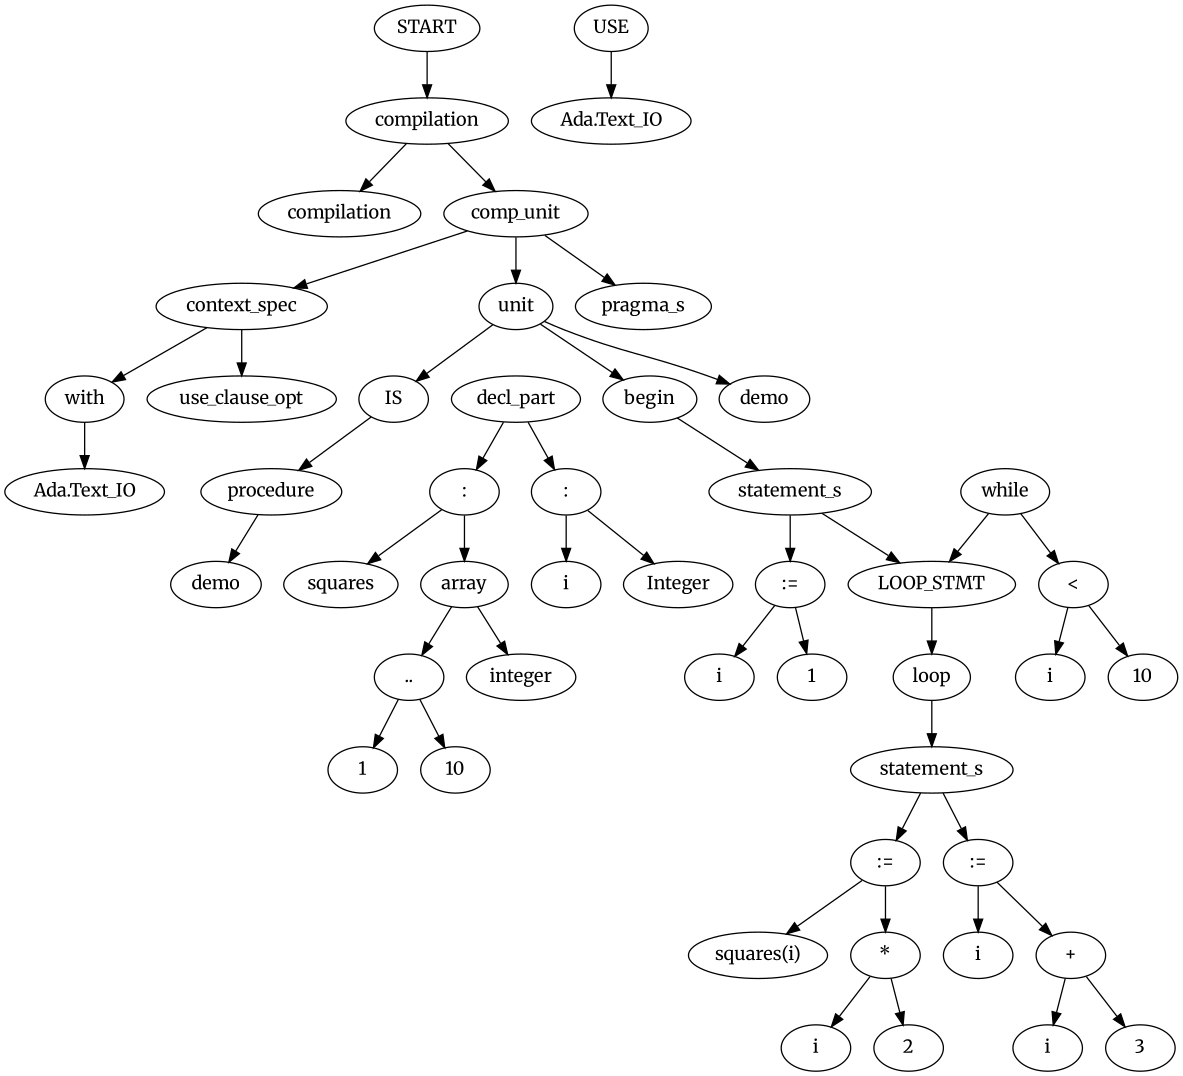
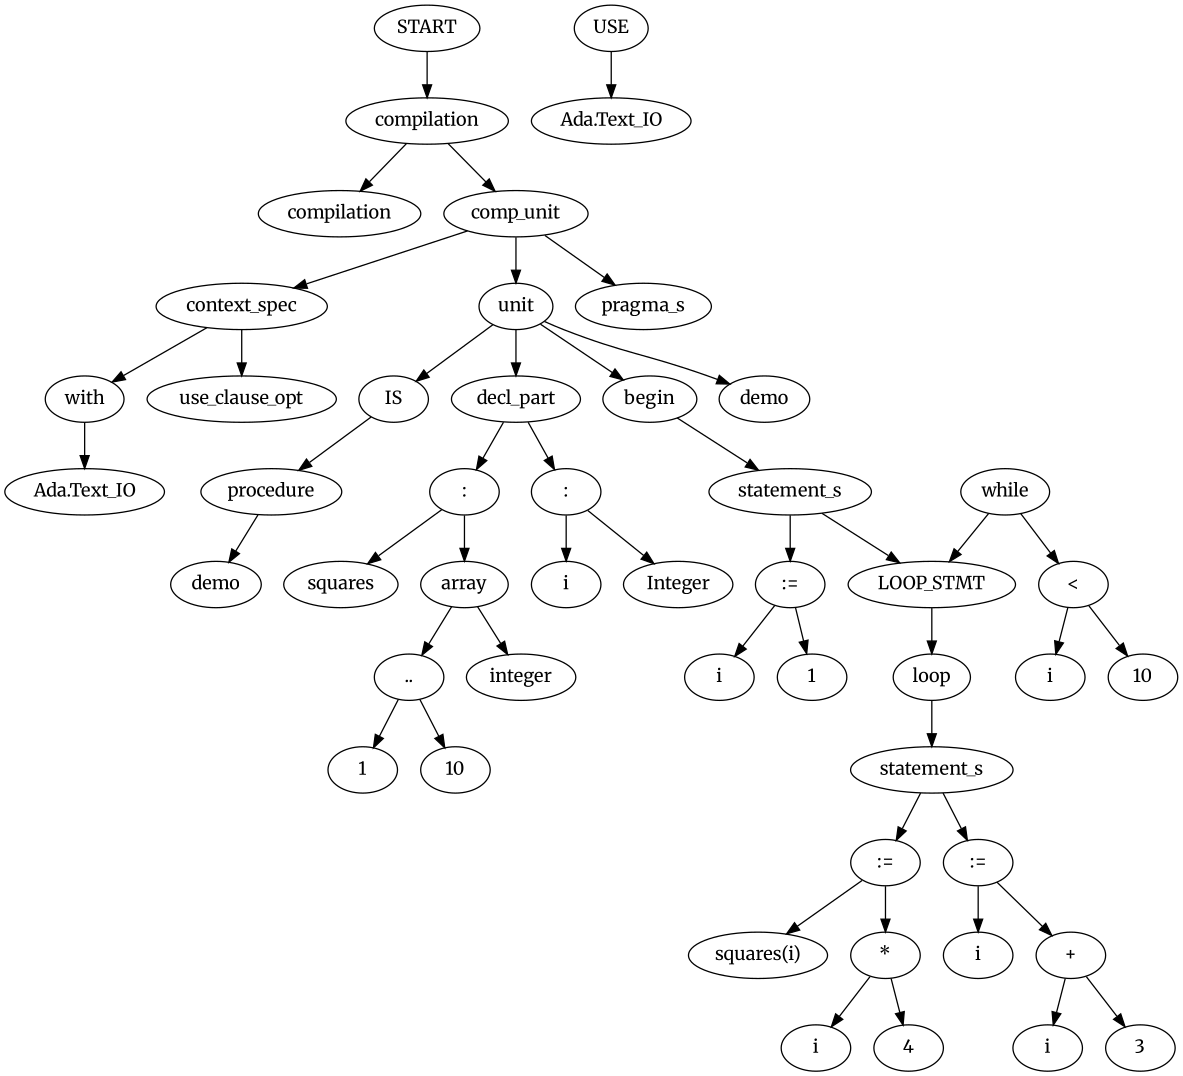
none -> (516, 346)
(909, 1048) -> (909, 1048)
